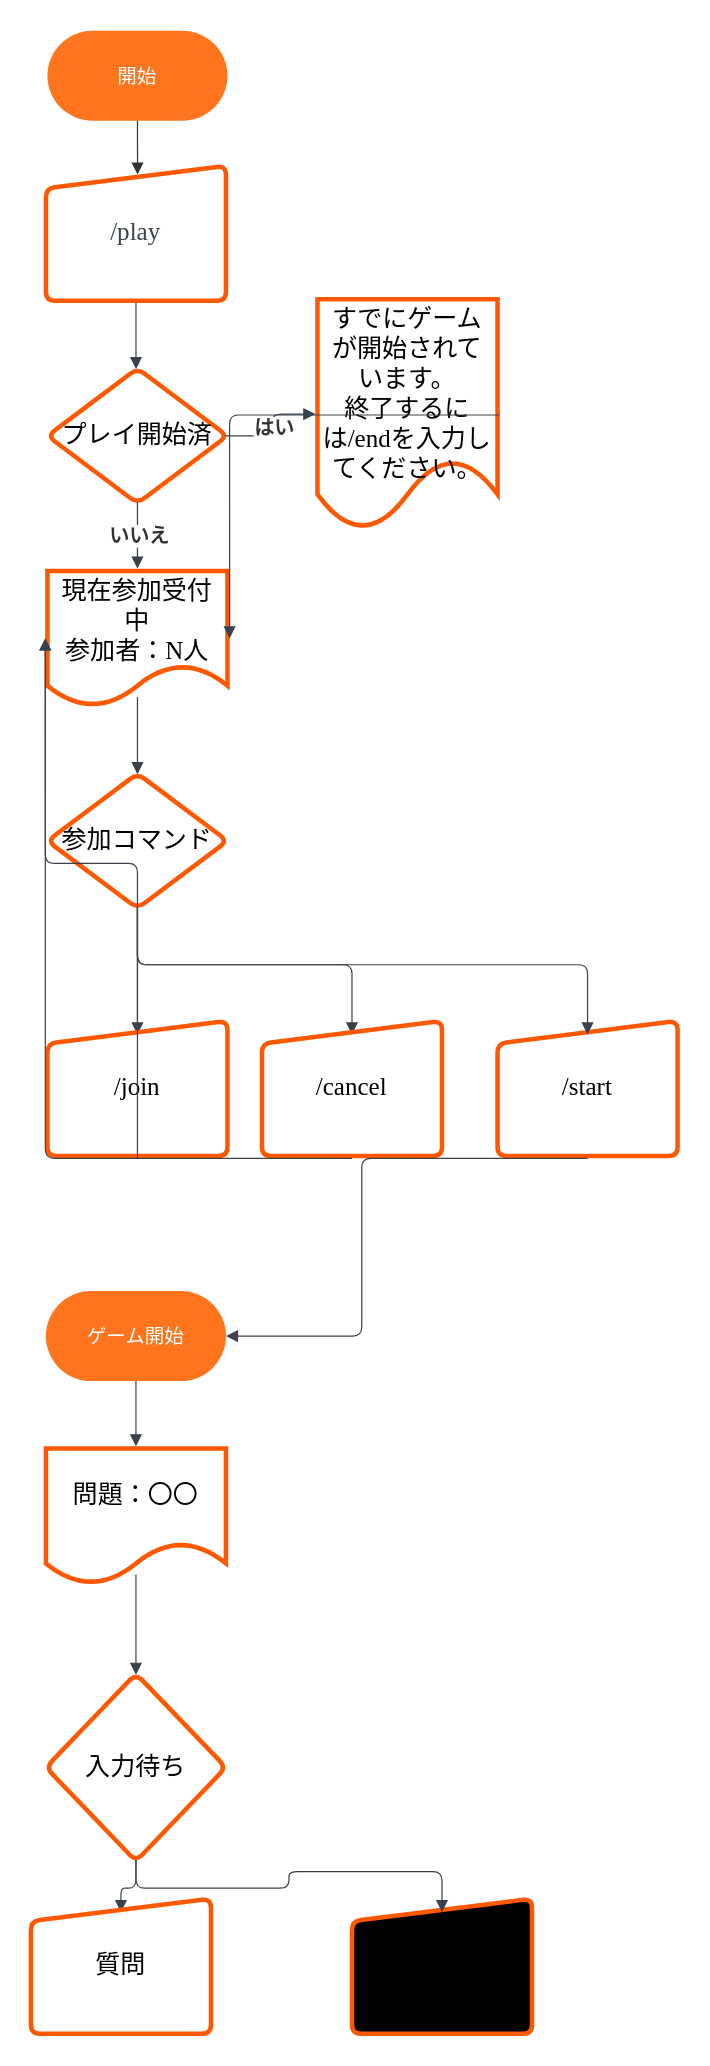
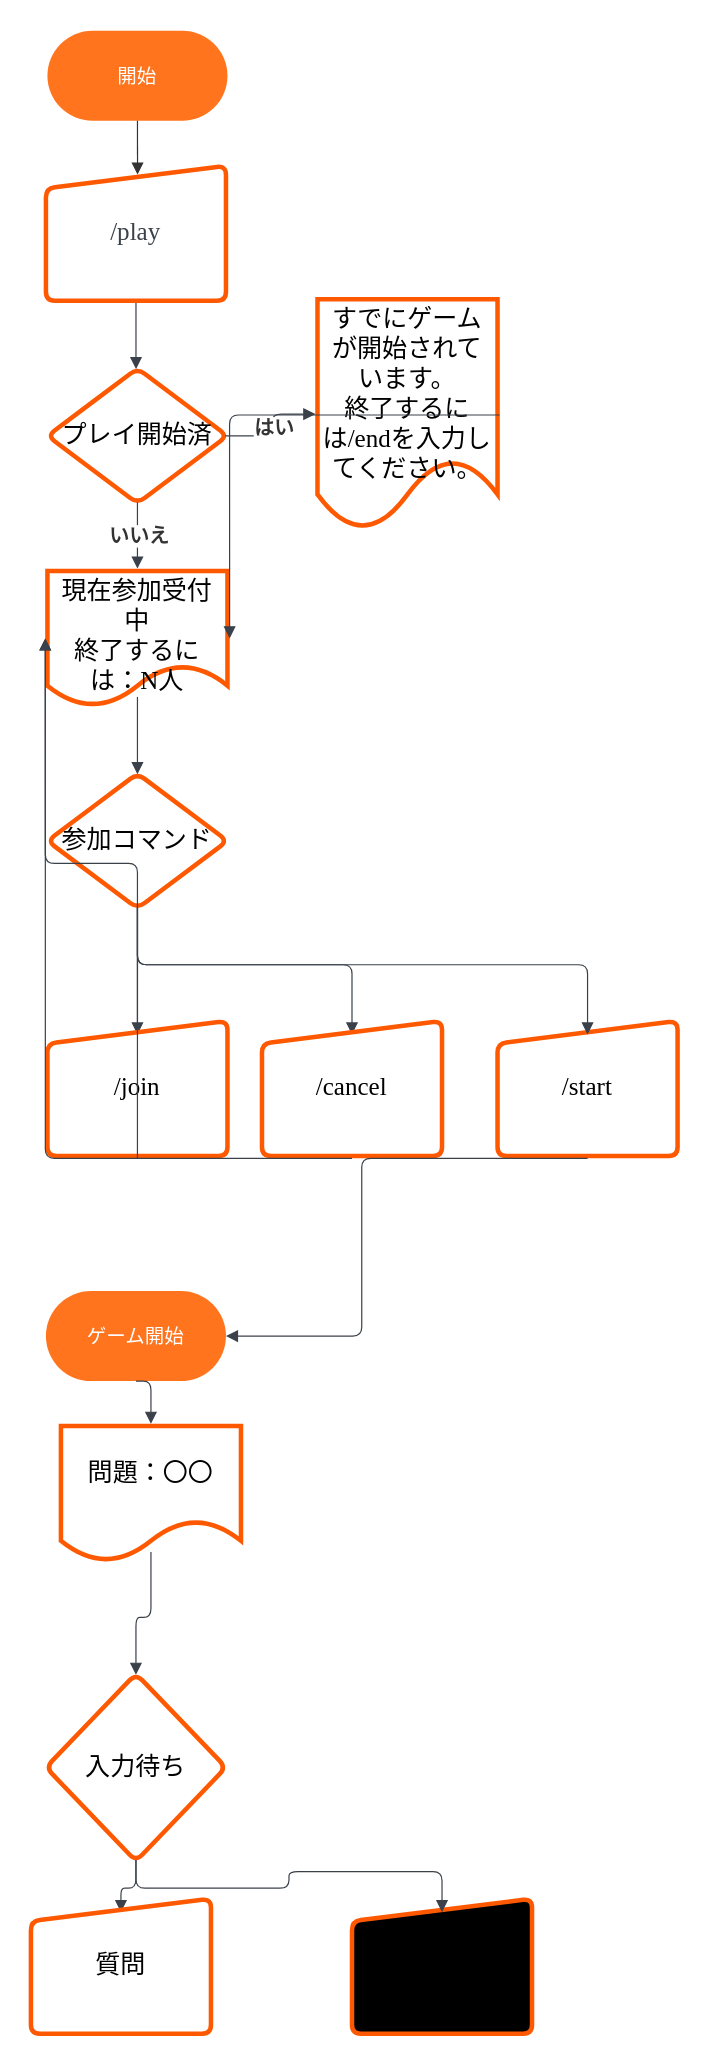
(137, 619) -> (137, 619)
(136, 1516) -> (151, 1493)
